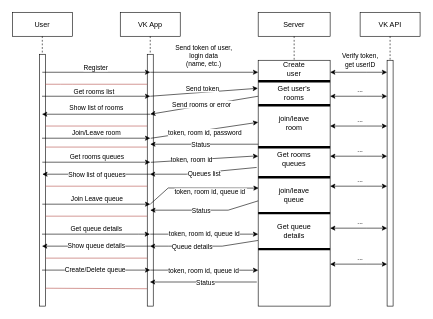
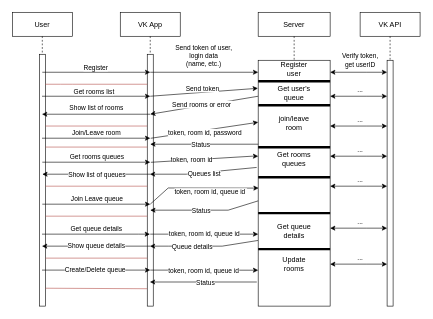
(294, 69) -> (294, 69)
(294, 93) -> (294, 93)
(294, 195) -> none
none -> (294, 264)
